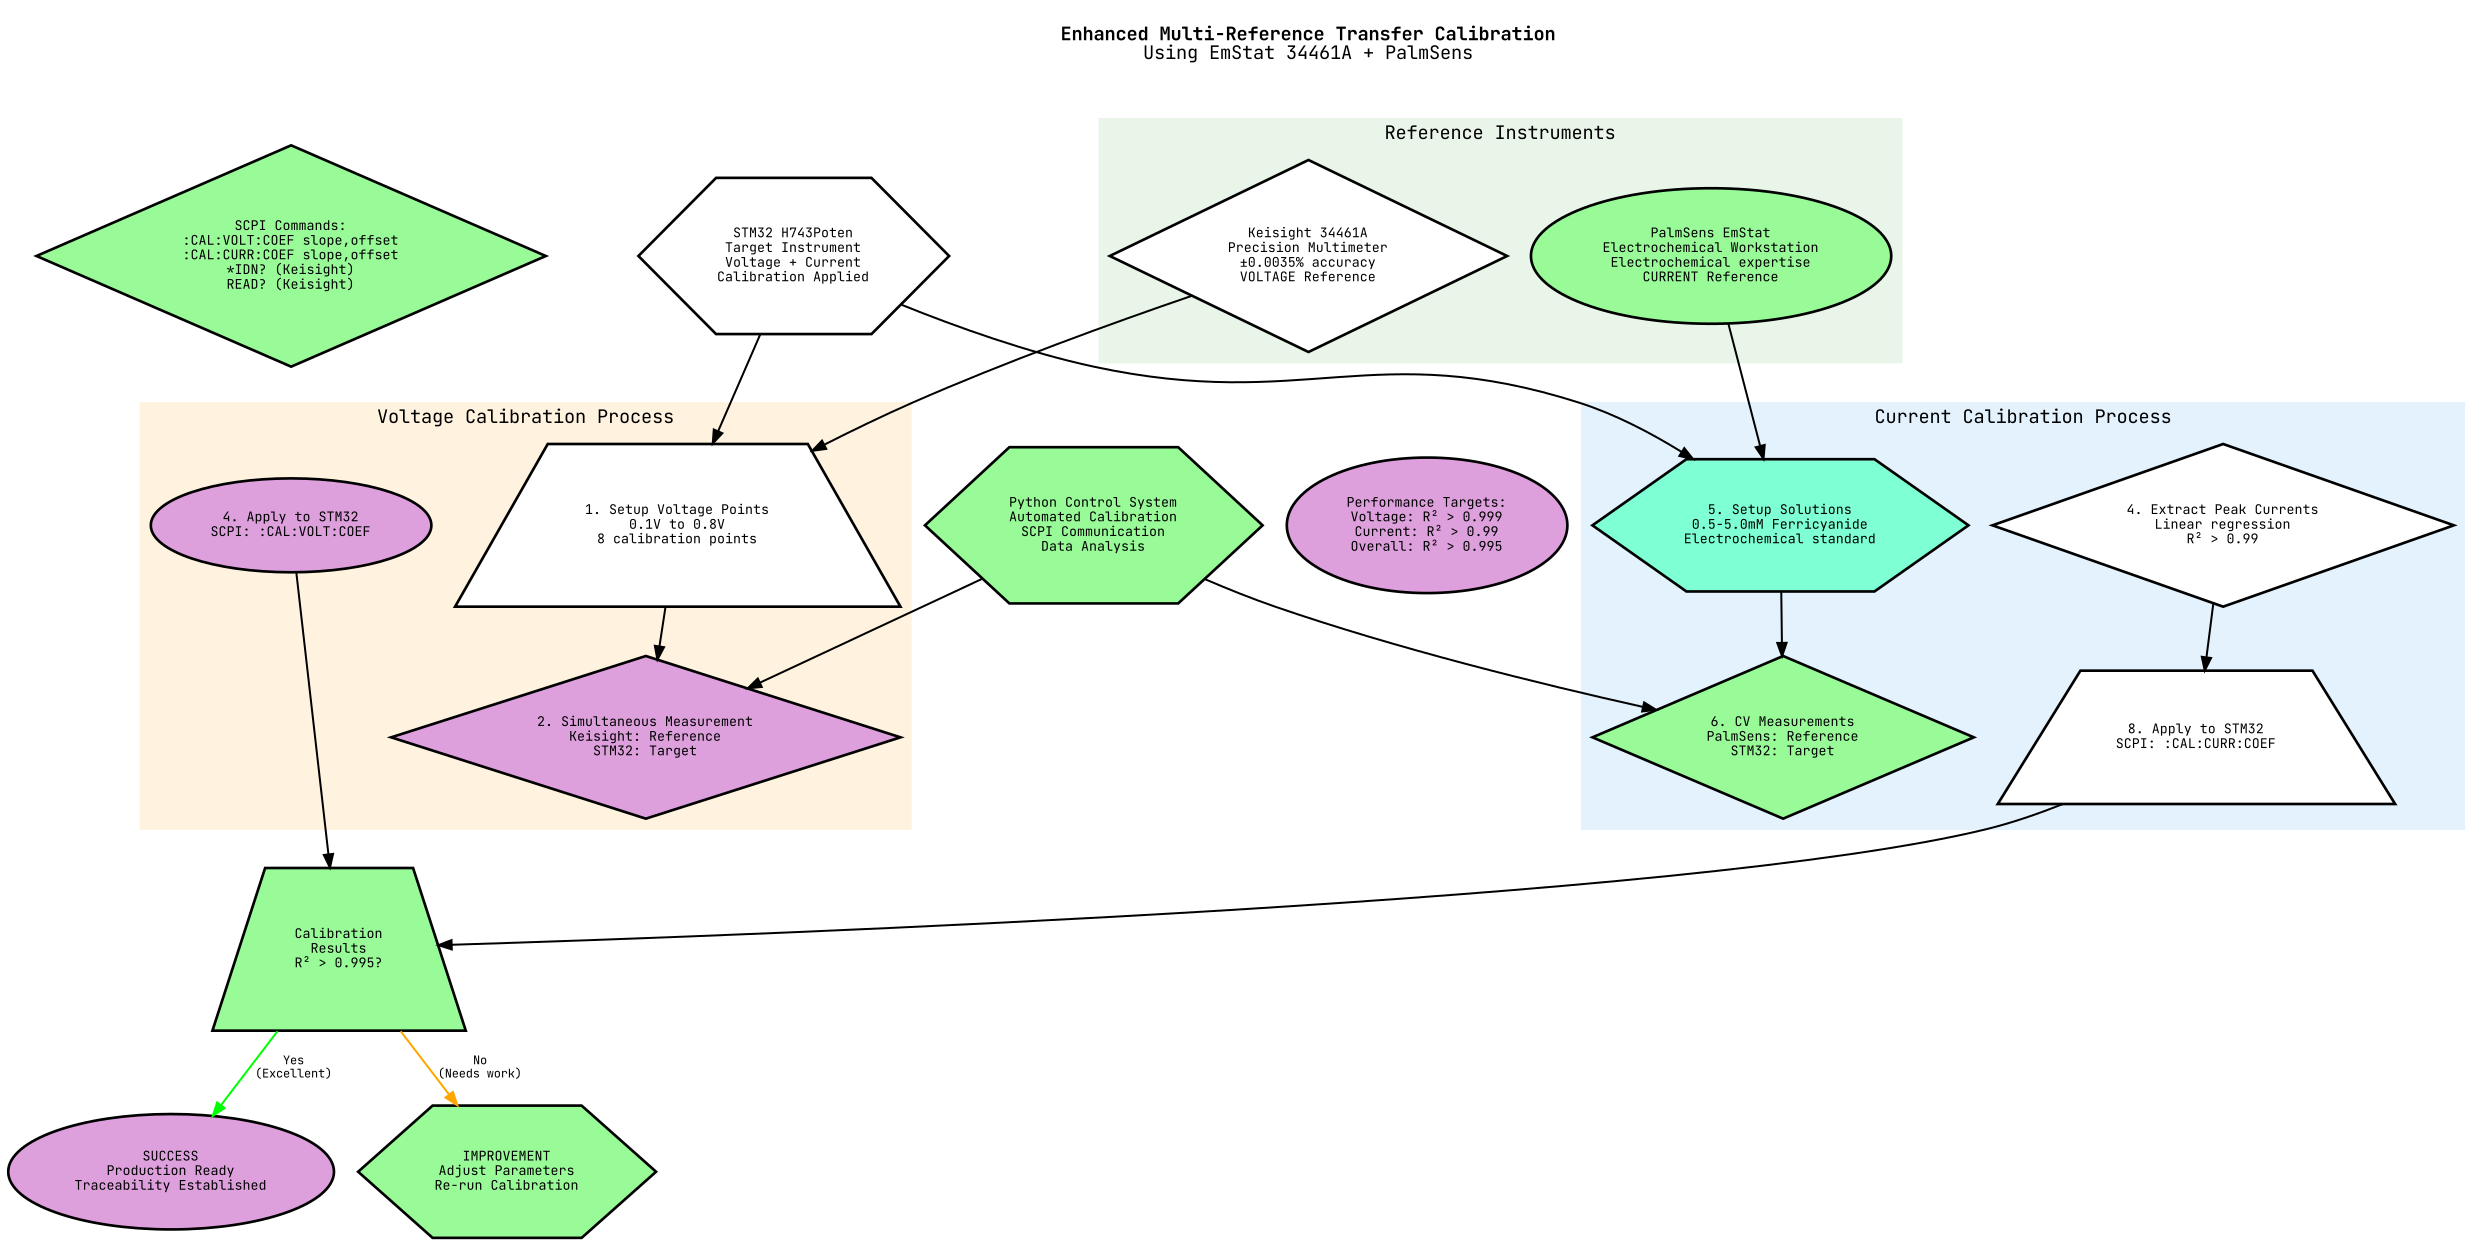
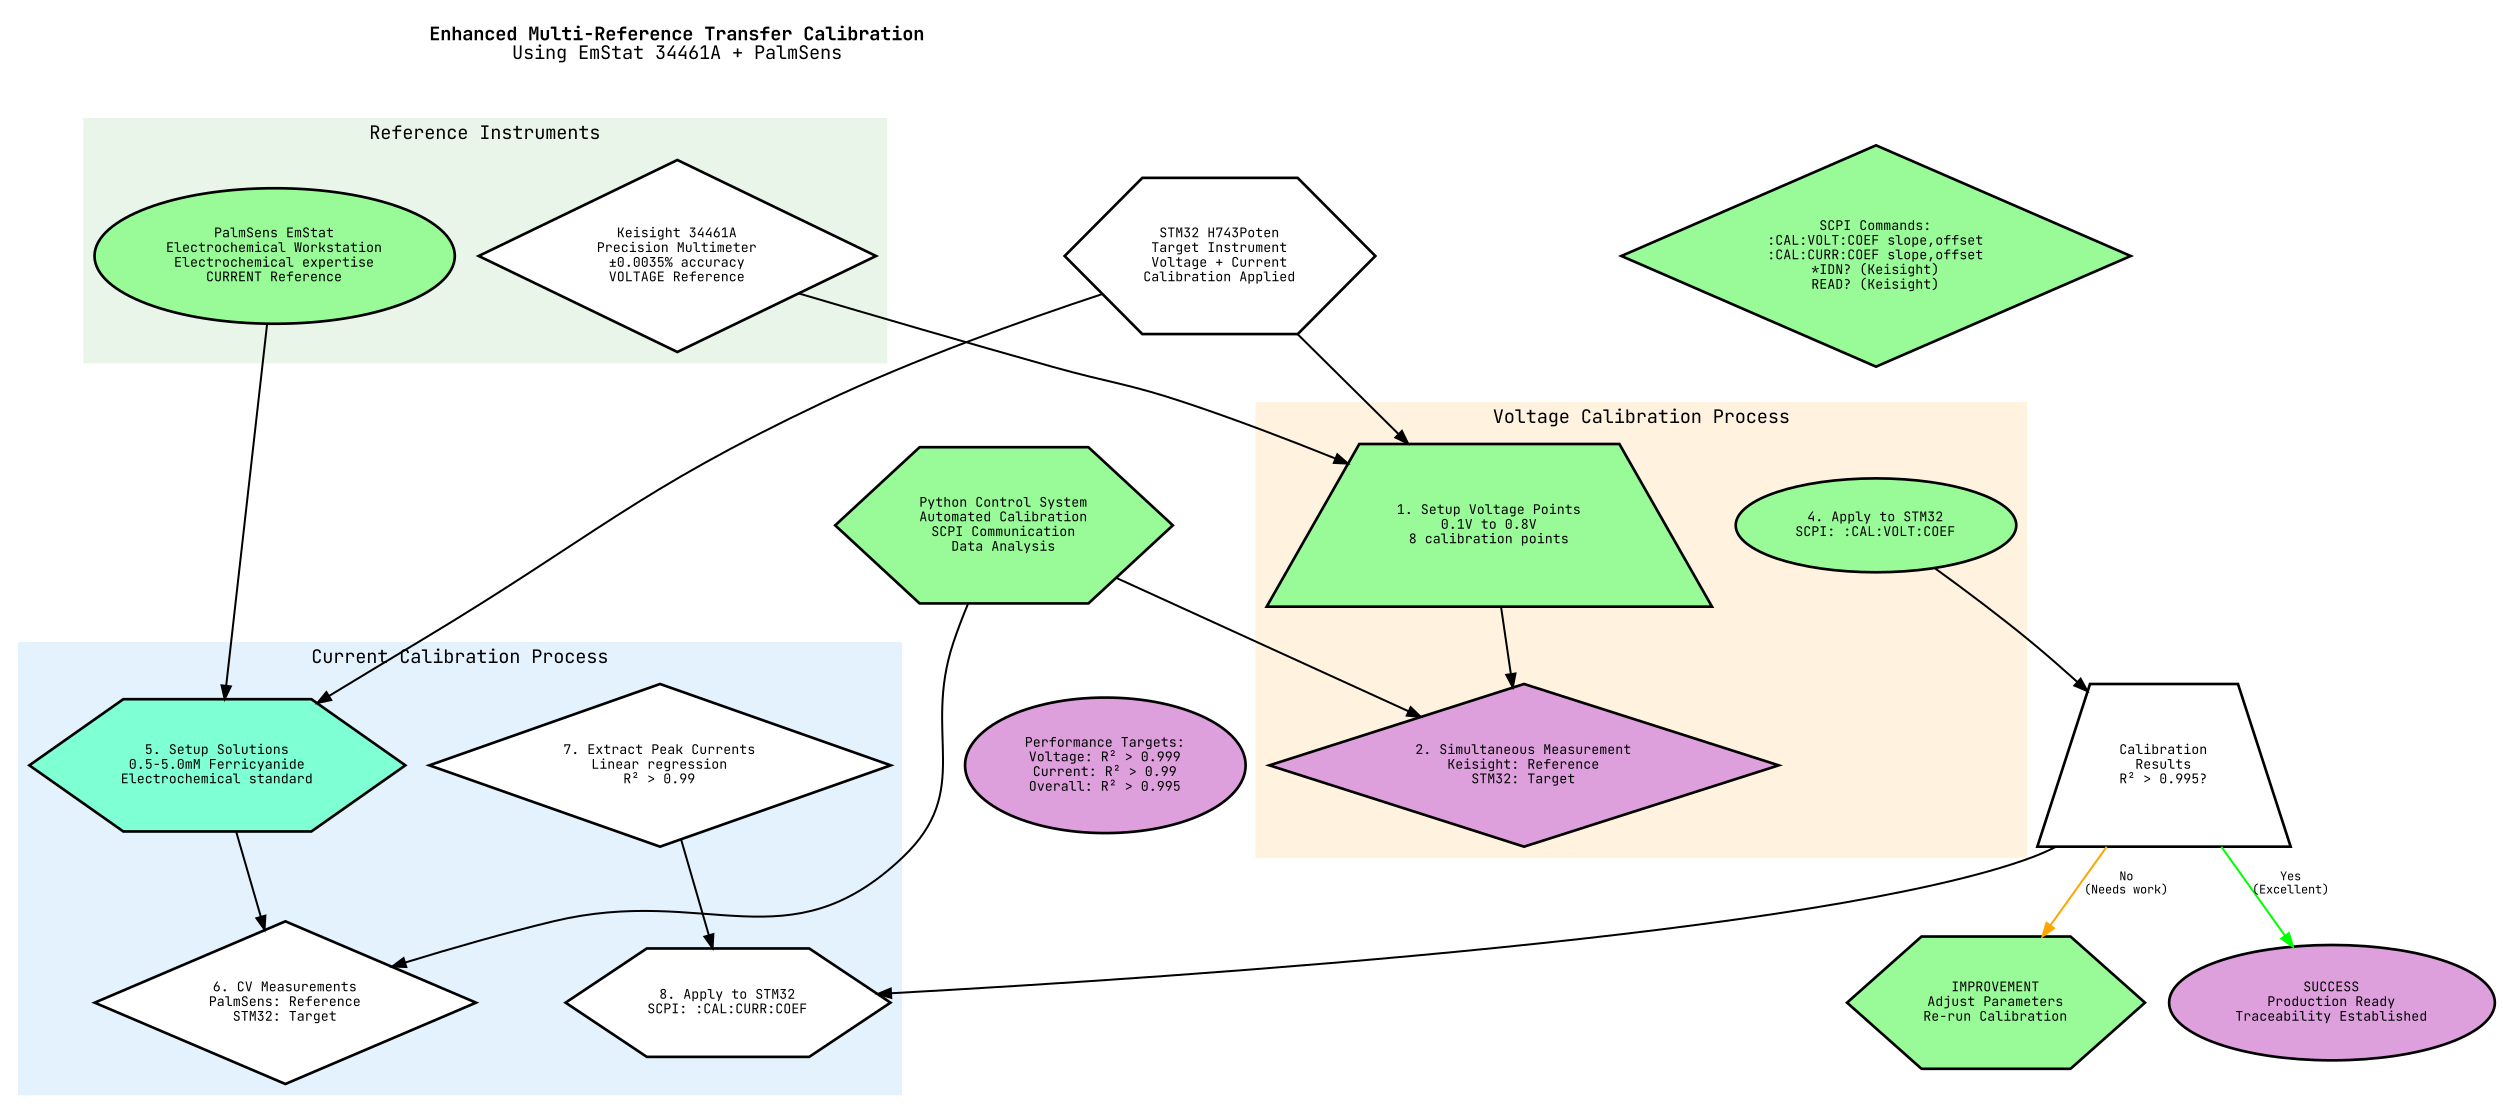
(291, 525) -> (1876, 525)
(678, 525) -> (1489, 525)
(2223, 525) -> (660, 765)
(1783, 737) -> (285, 1003)
(2196, 737) -> (728, 1003)
(1261, 908) -> (1478, 949)
(339, 949) -> (2164, 765)
